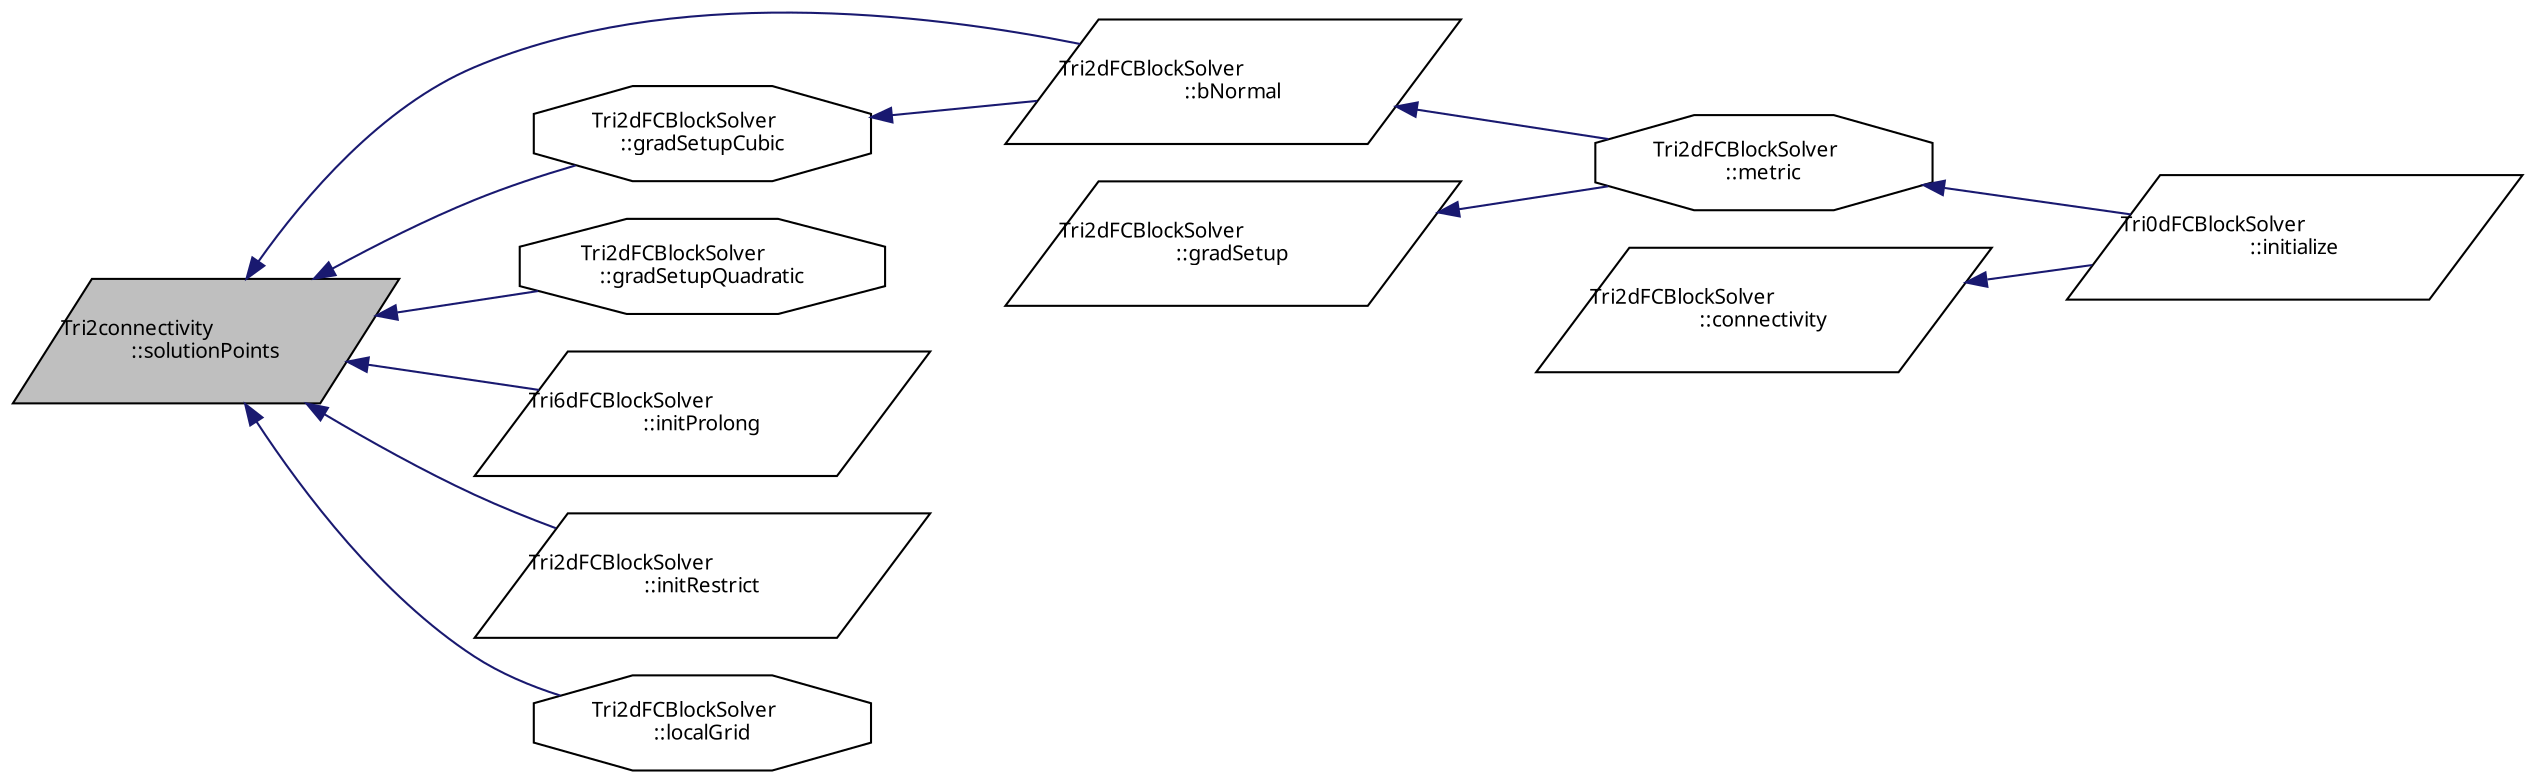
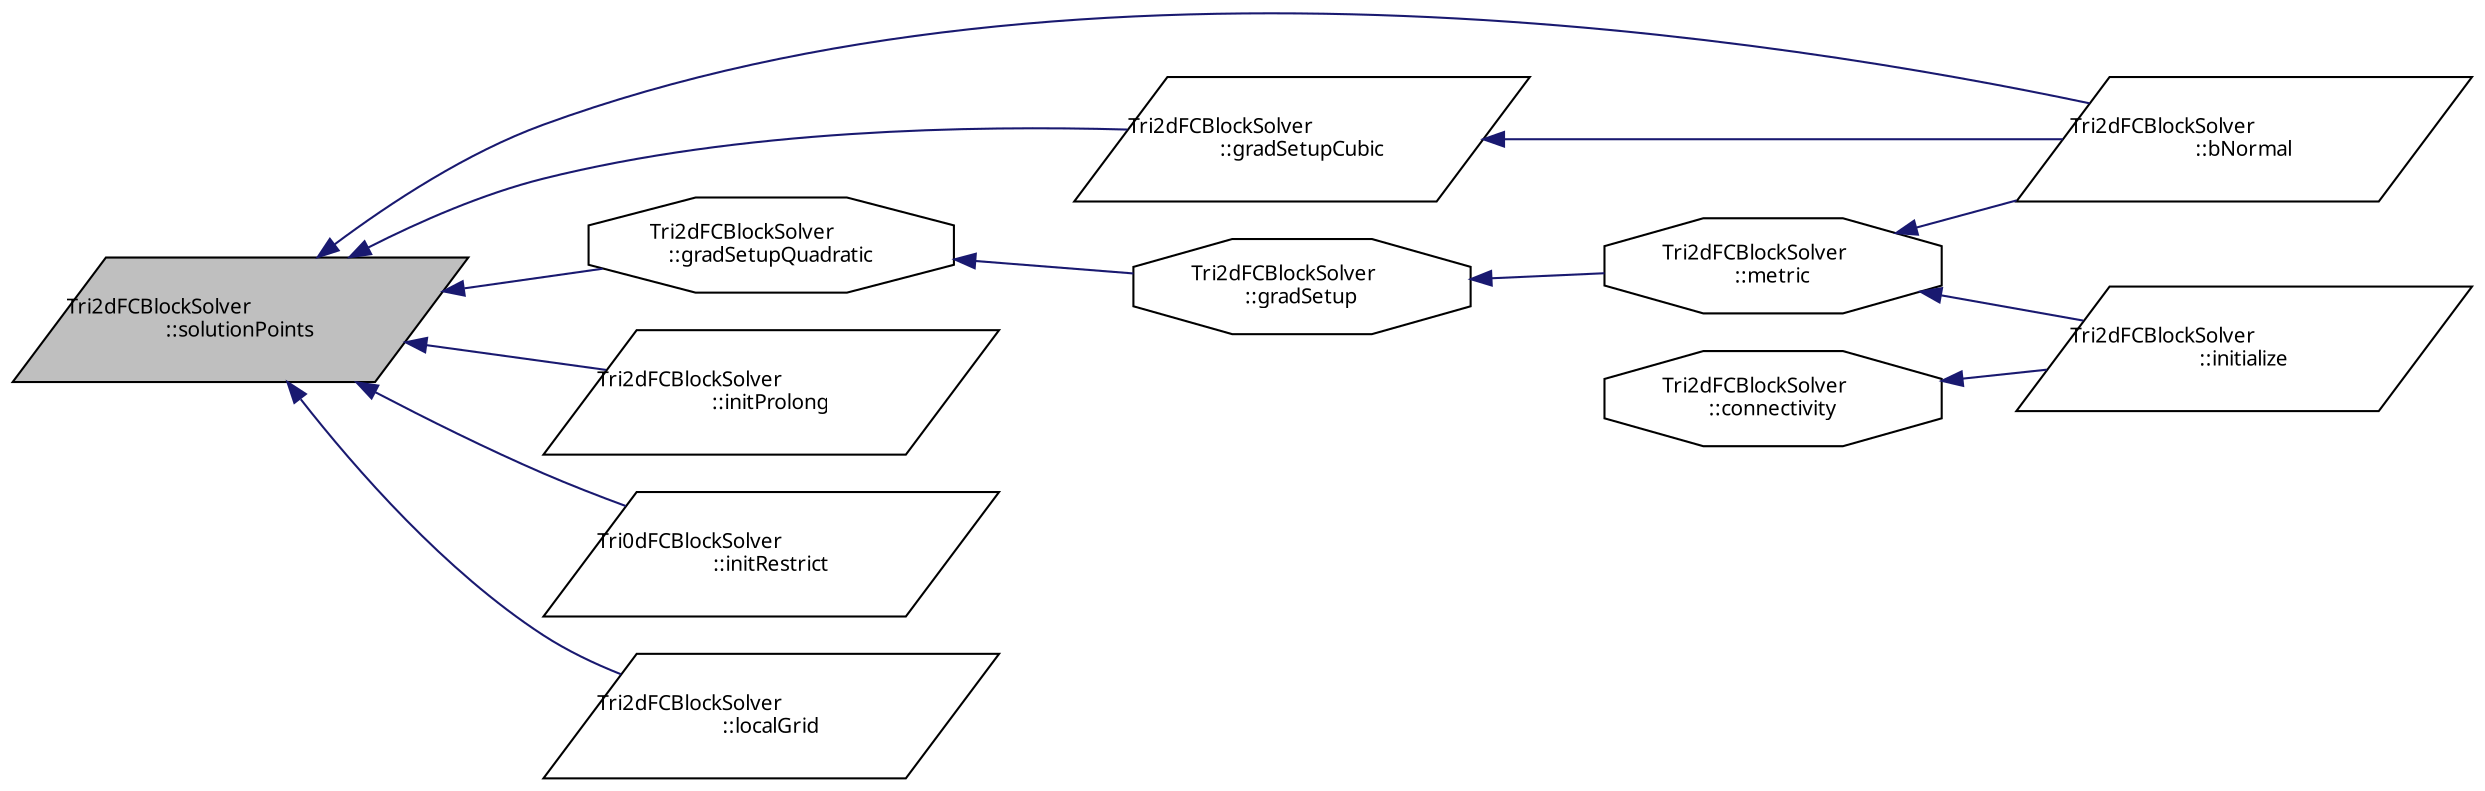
(1513, 124) -> (1967, 214)
(702, 134) -> (1302, 139)
(2295, 237) -> (2244, 349)
(1233, 244) -> (1302, 287)
none -> (1055, 267)
(1764, 310) -> (1773, 399)
(206, 341) -> (240, 320)
(702, 414) -> (771, 392)
(702, 576) -> (771, 554)
(702, 723) -> (771, 716)
